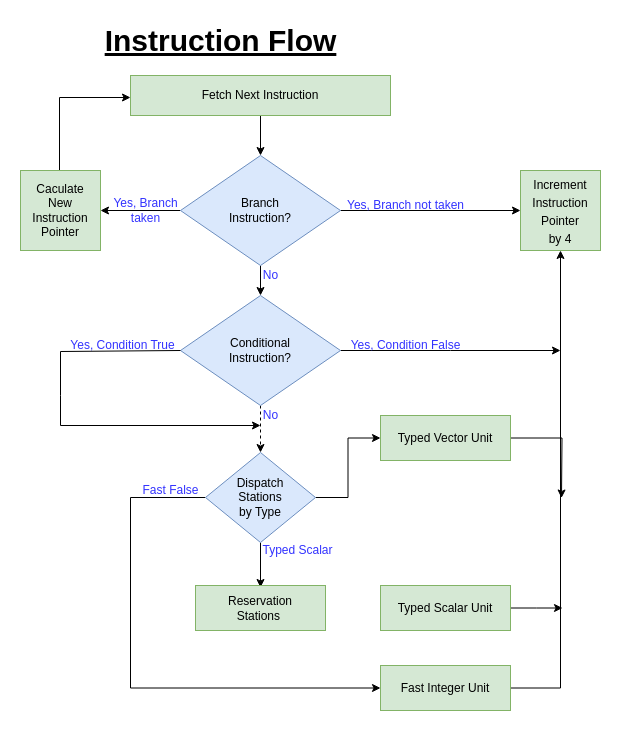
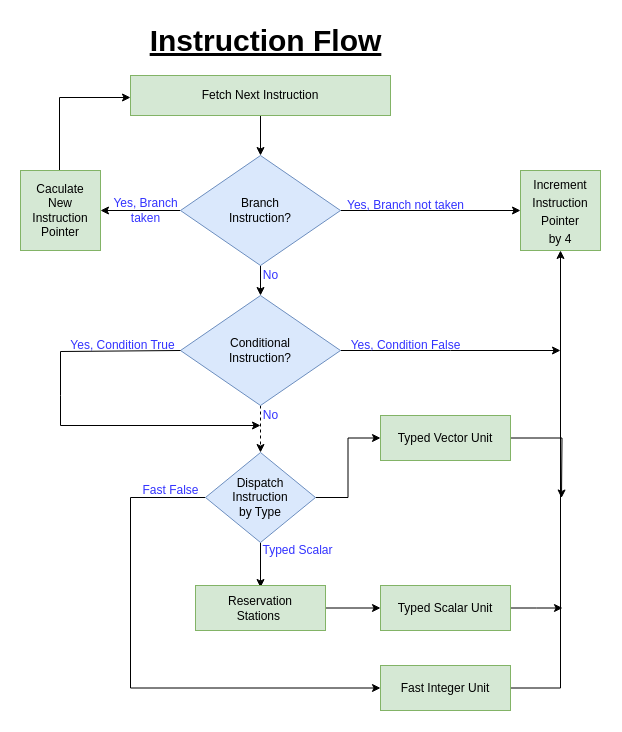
(221, 41) -> (266, 41)
(261, 498) -> (261, 498)
none -> (350, 608)
